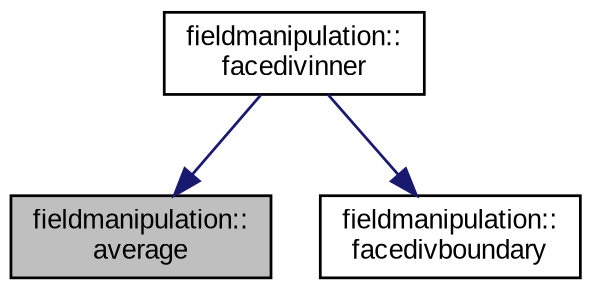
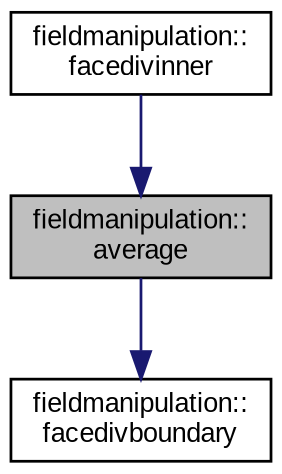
(363, 135) -> (141, 314)
